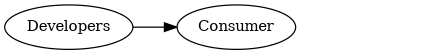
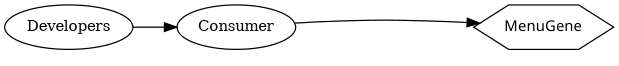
none -> (544, 27)
